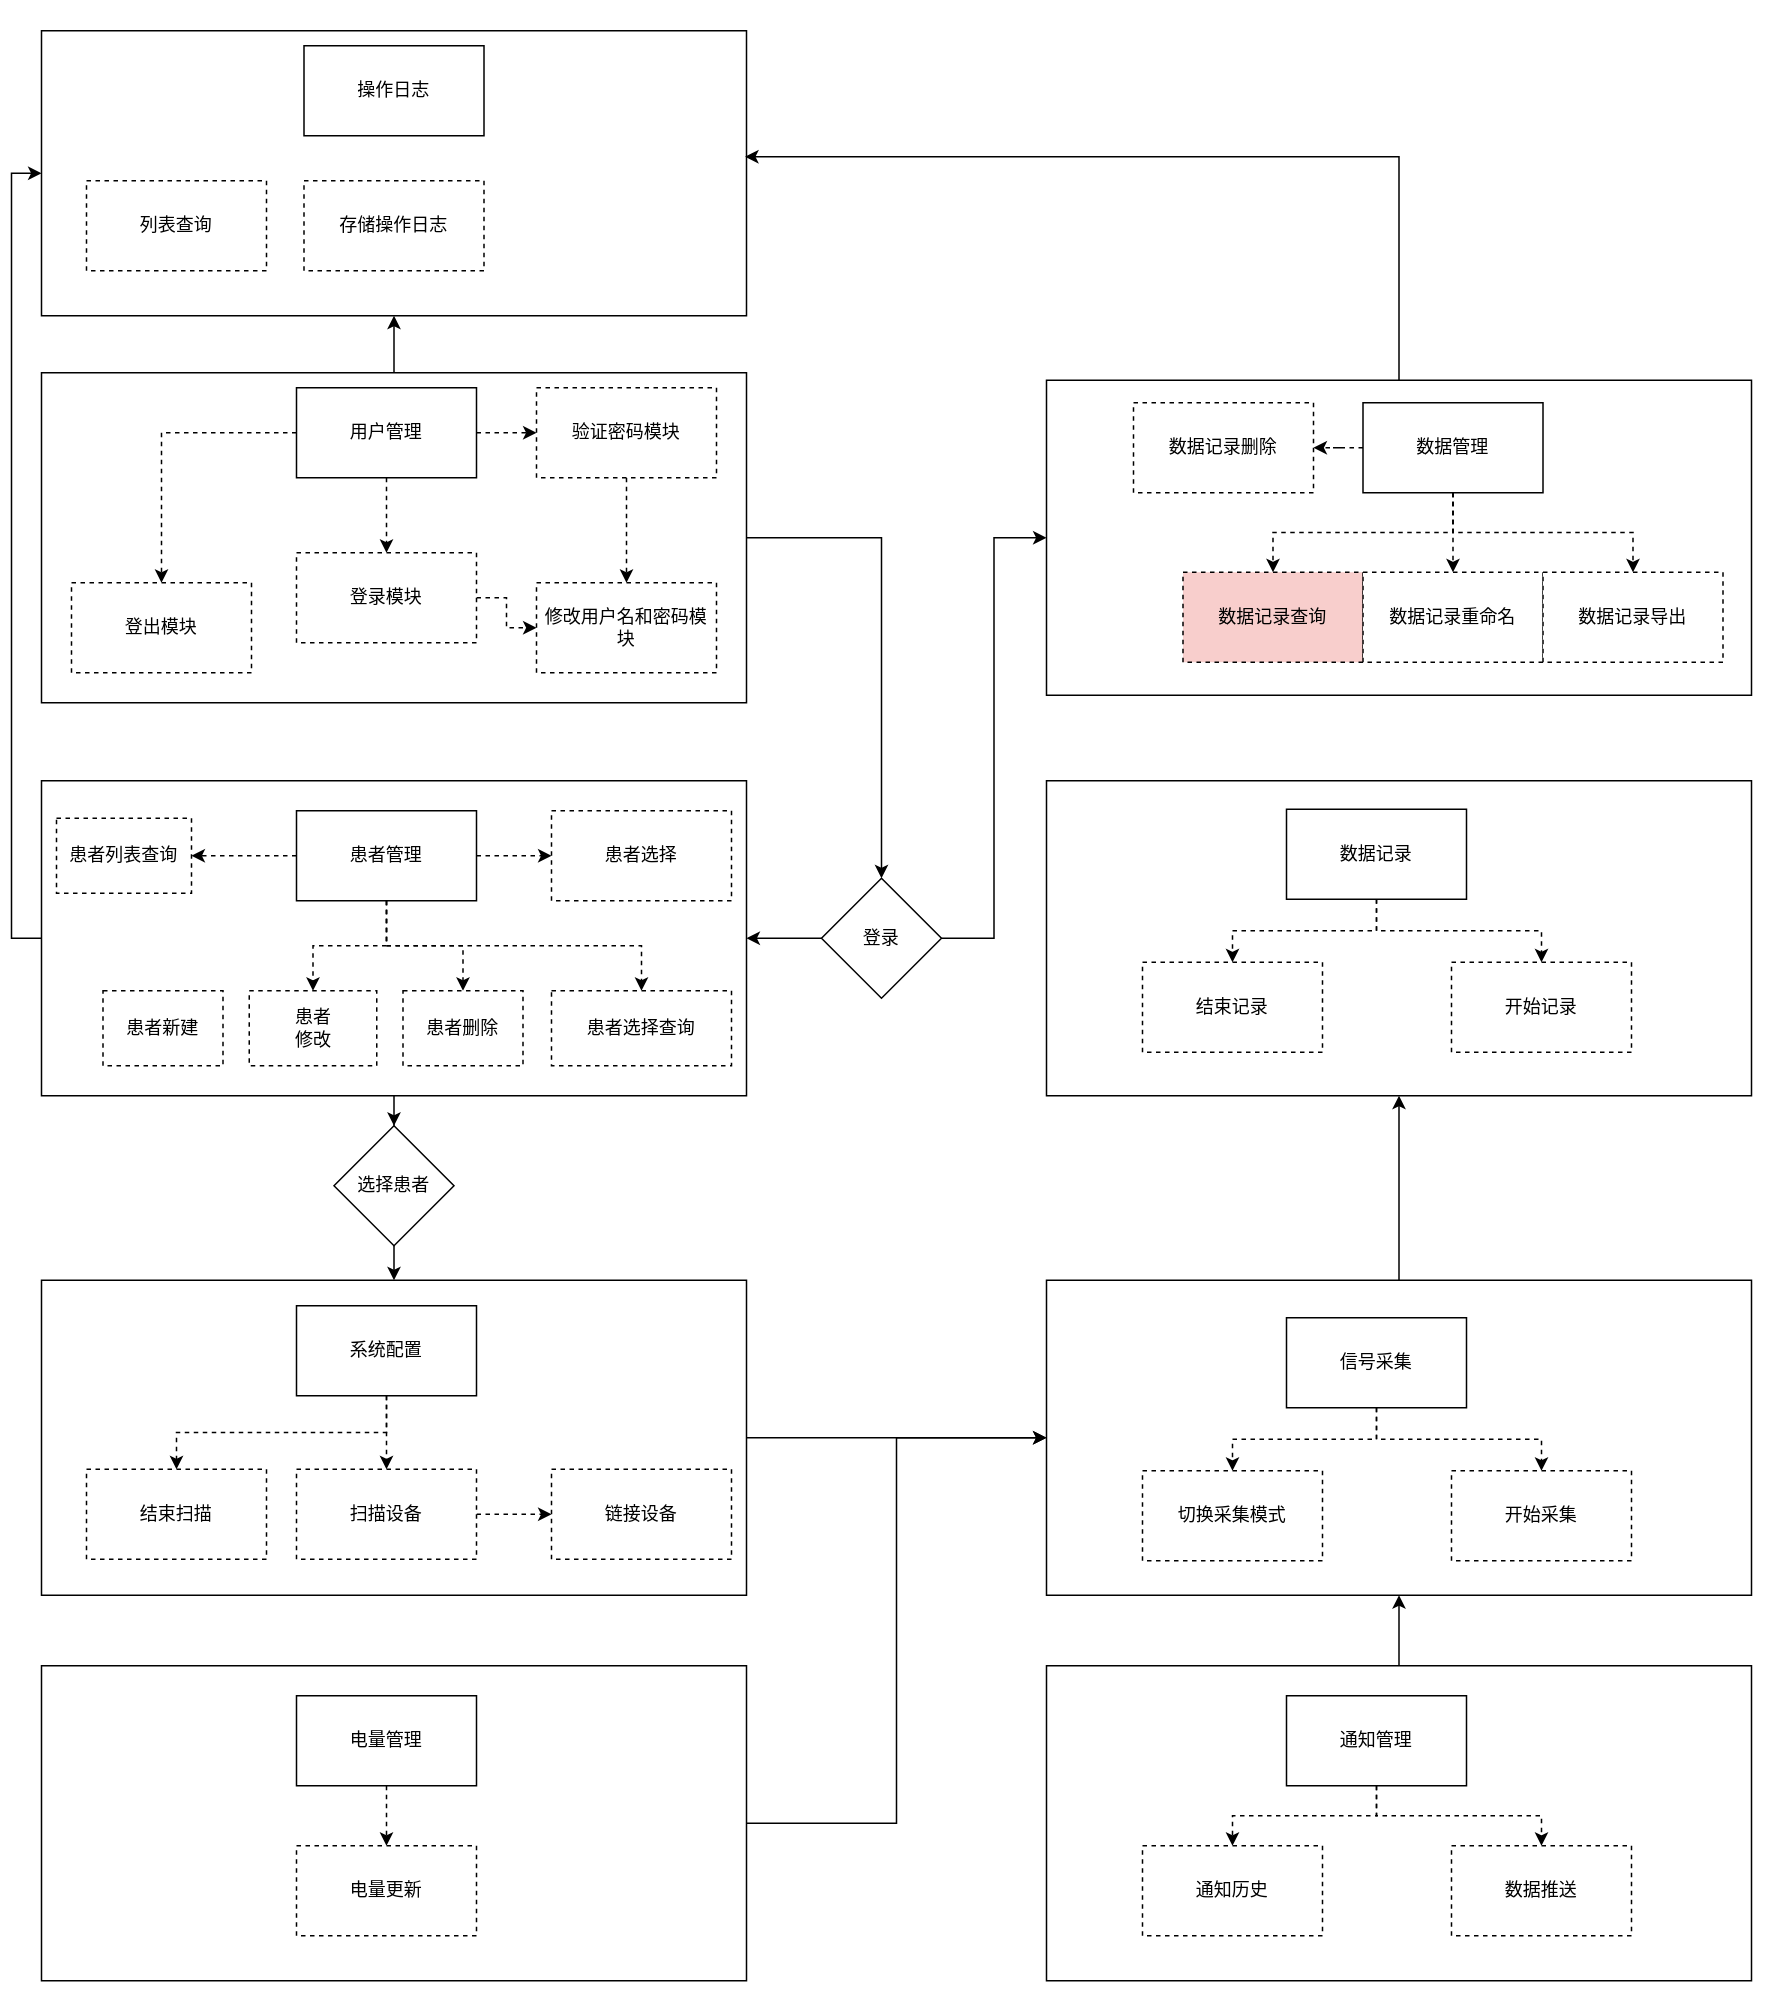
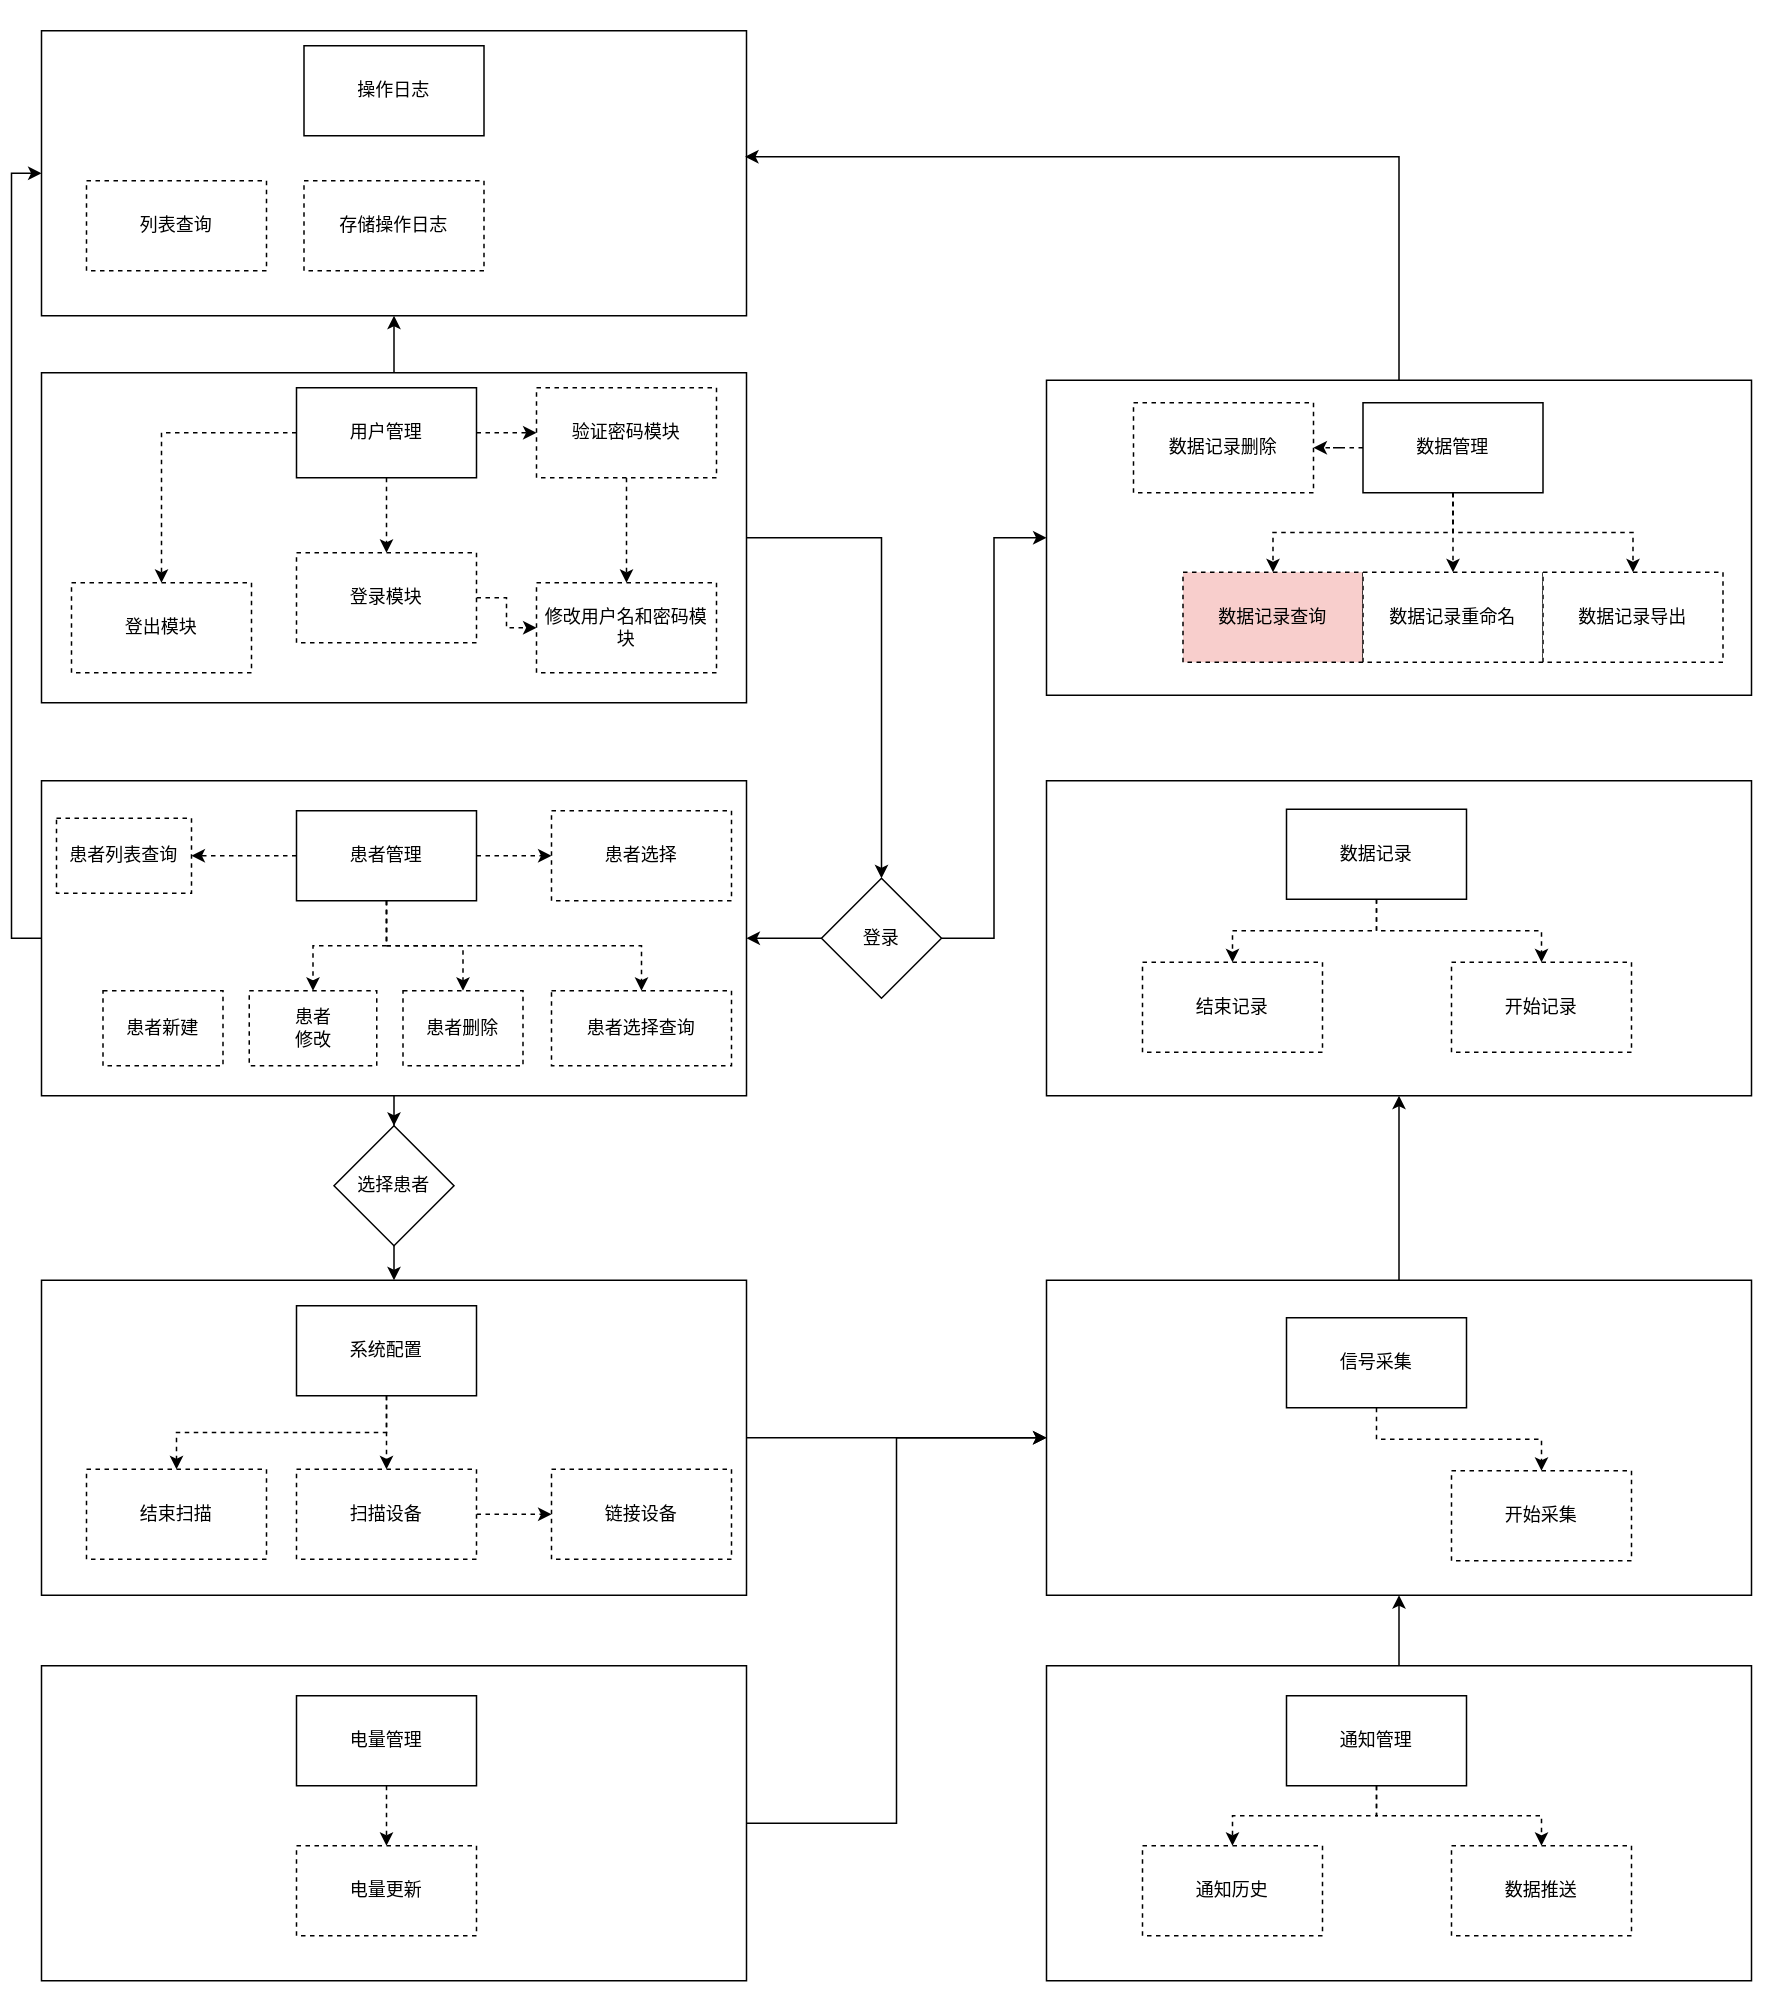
(1292, 1439) -> none
(1232, 1516) -> none
